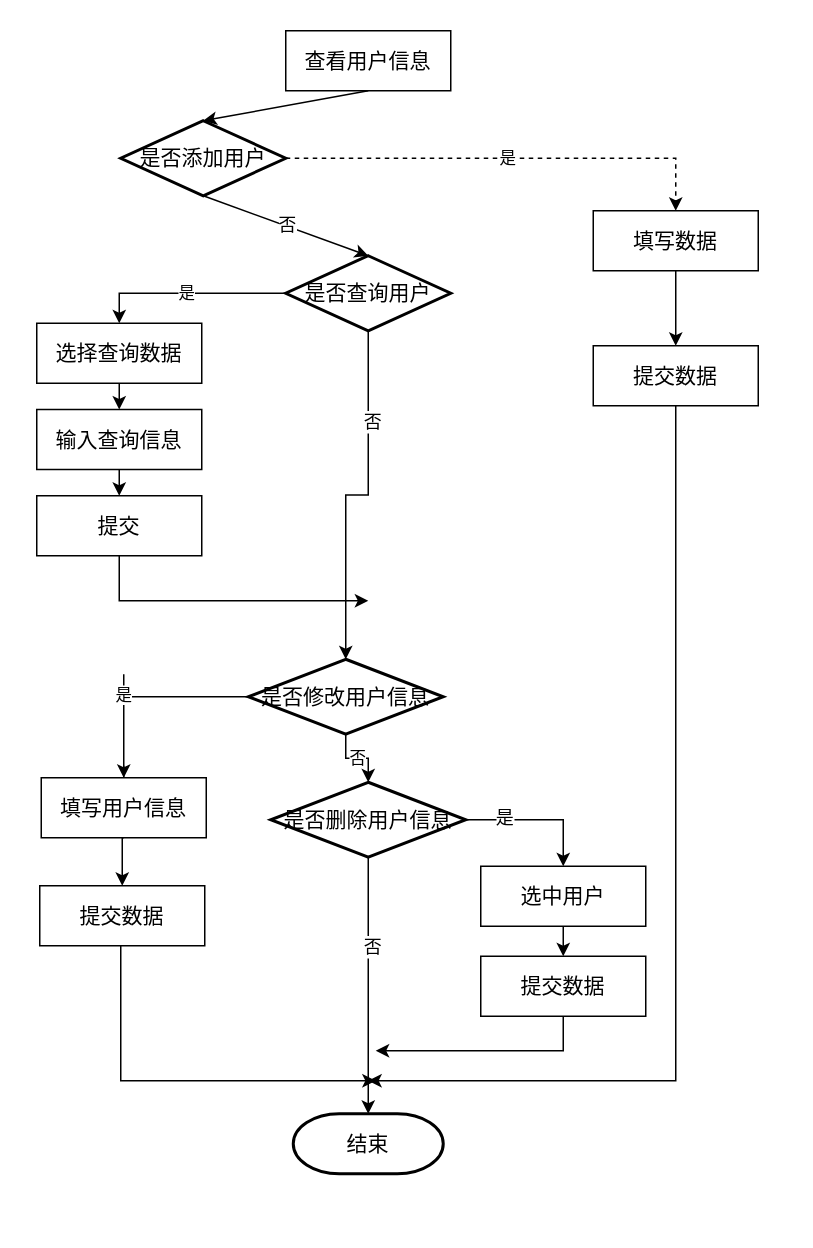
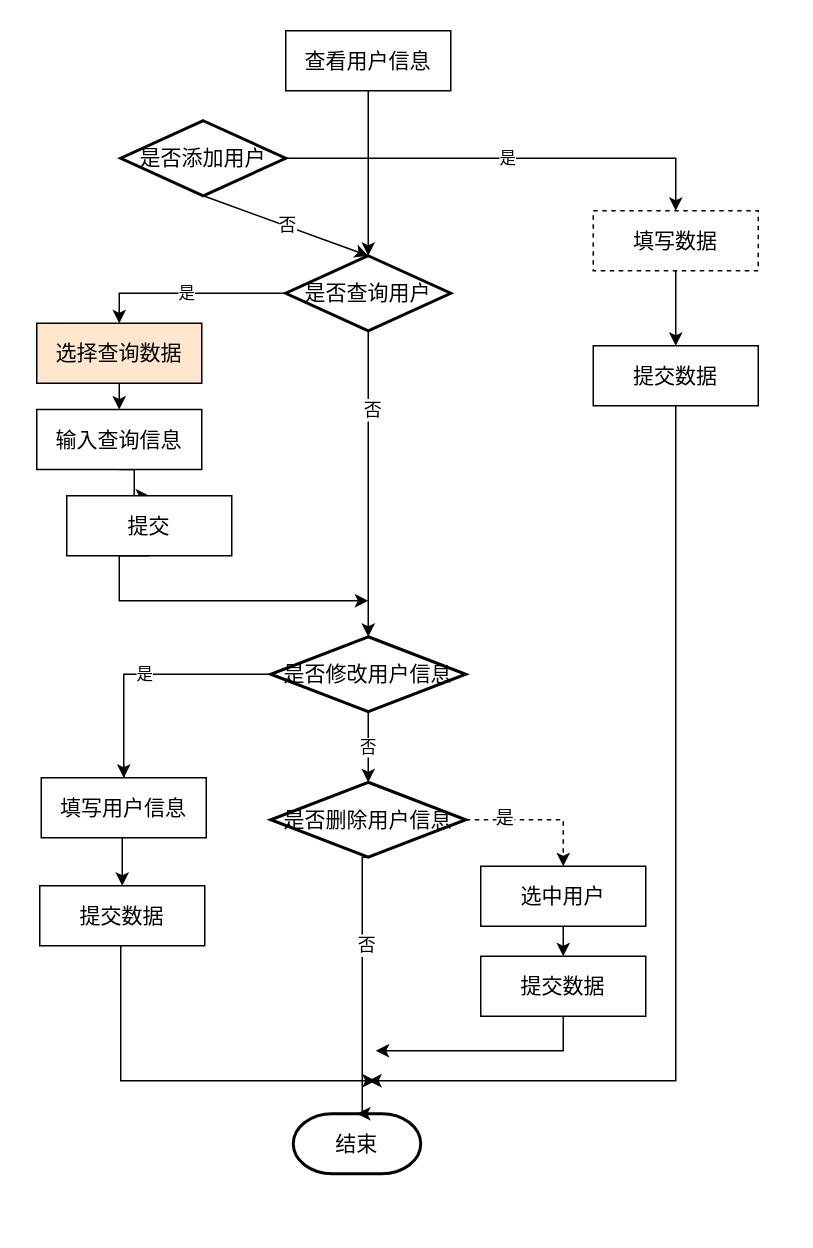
(290, 105) -> (368, 168)
(394, 158) -> (394, 158)
(676, 241) -> (676, 241)
(119, 353) -> (119, 353)
(119, 526) -> (149, 526)
(346, 697) -> (368, 674)
(556, 820) -> (556, 820)
(368, 1144) -> (357, 1144)
